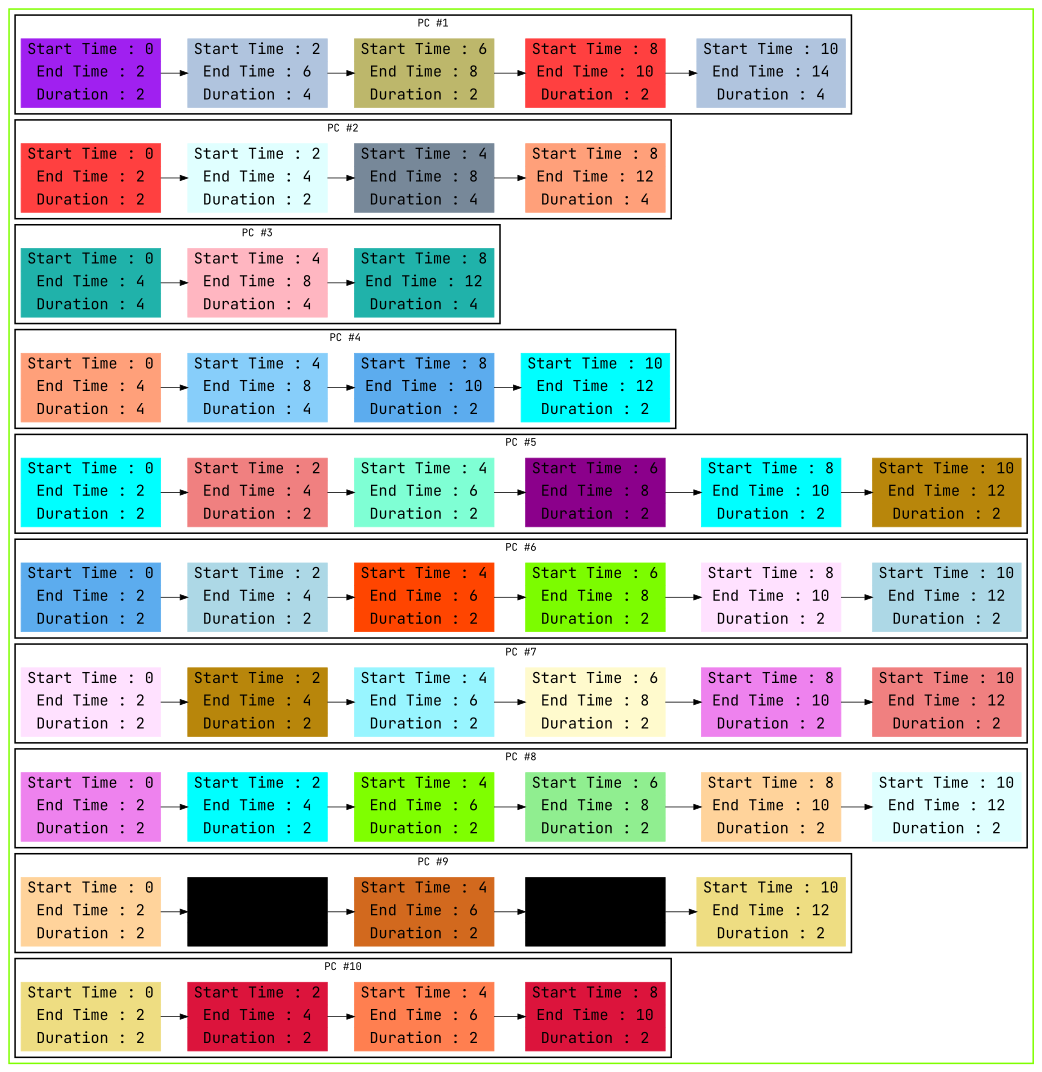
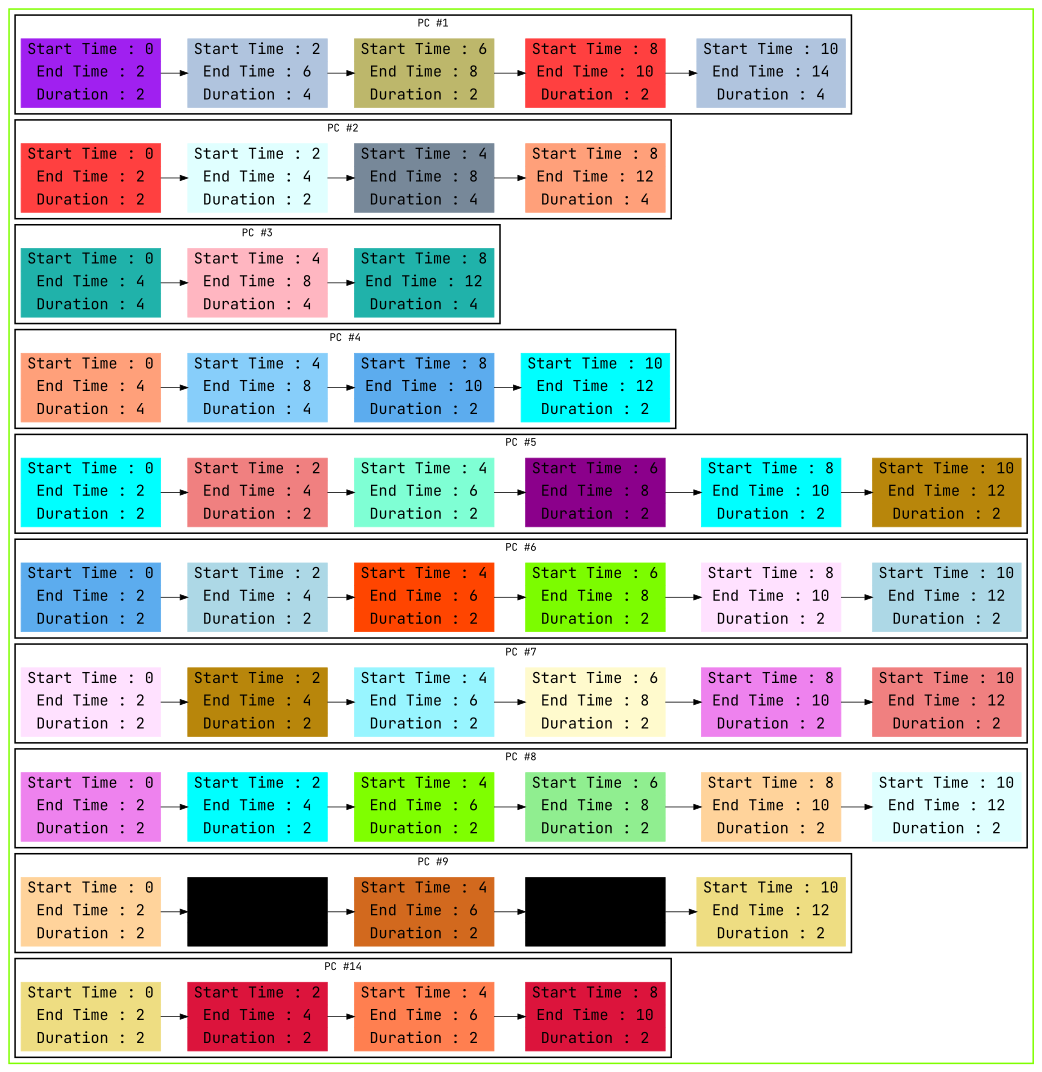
(343, 967) -> (343, 967)
